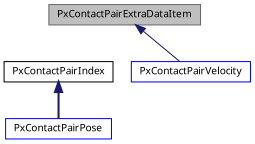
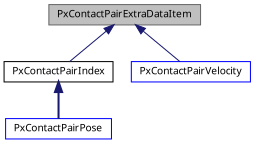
none -> (88, 46)
